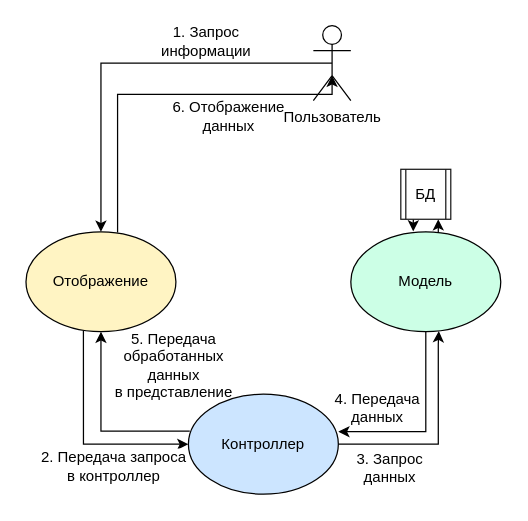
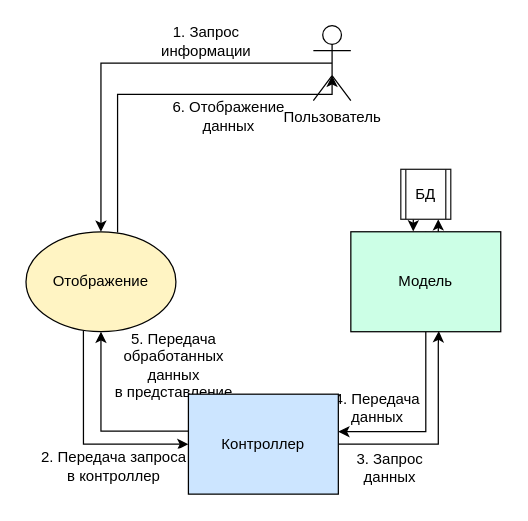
(426, 282) -> (426, 282)
(263, 444) -> (263, 444)
